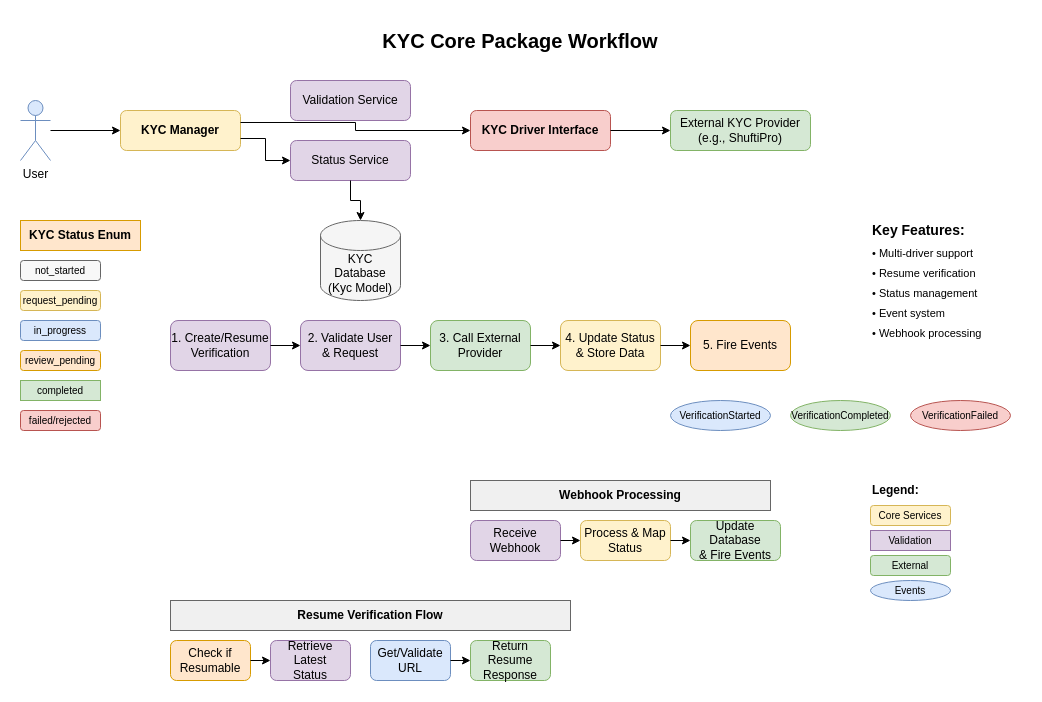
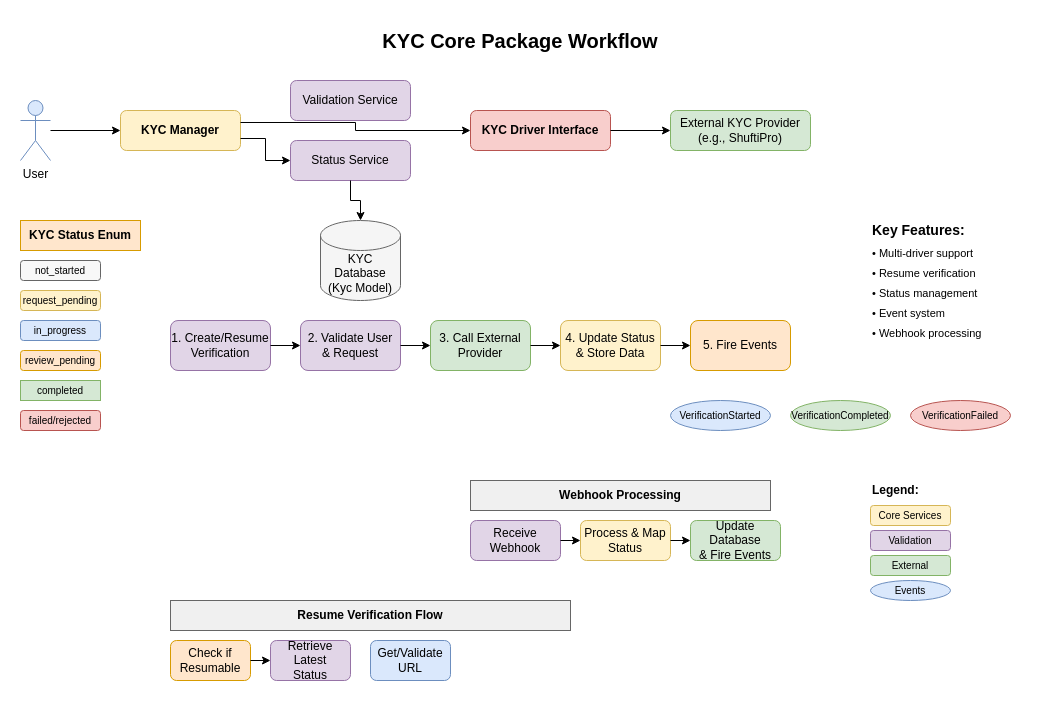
(911, 541) -> (911, 541)
(457, 661) -> none
(511, 661) -> none
